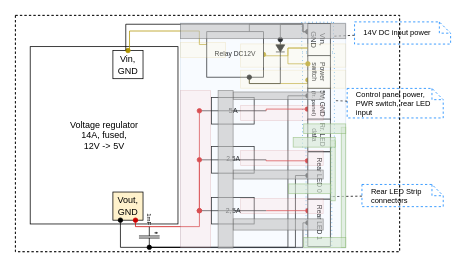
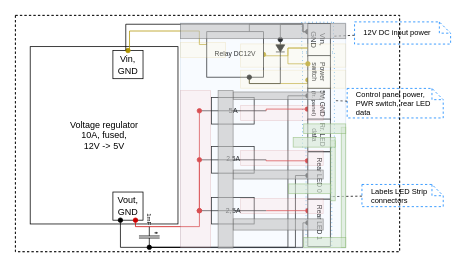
(397, 33) -> (397, 33)
(399, 103) -> (399, 103)
(104, 135) -> (104, 135)
(407, 195) -> (407, 195)
(128, 206) -> (128, 206)
